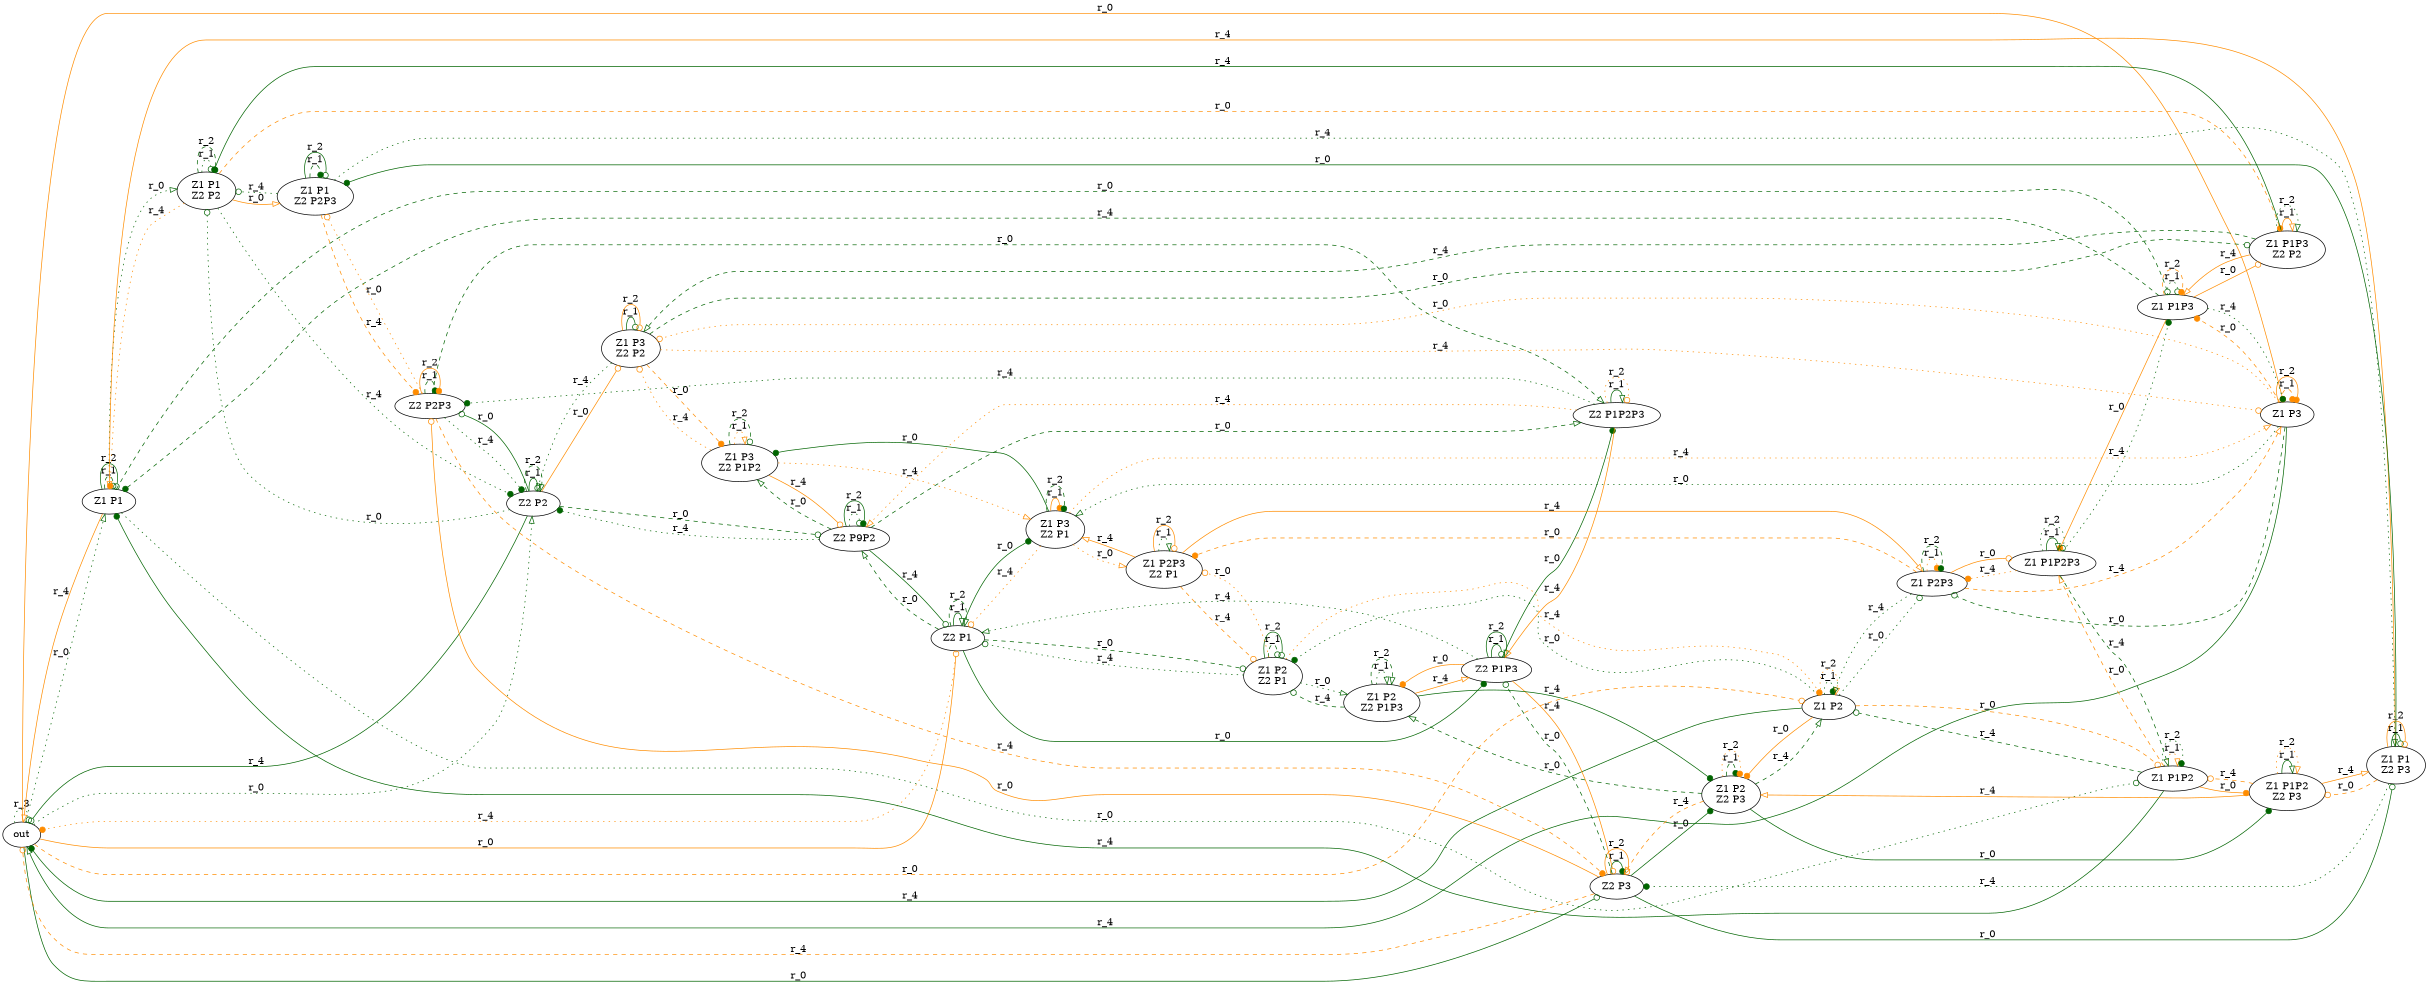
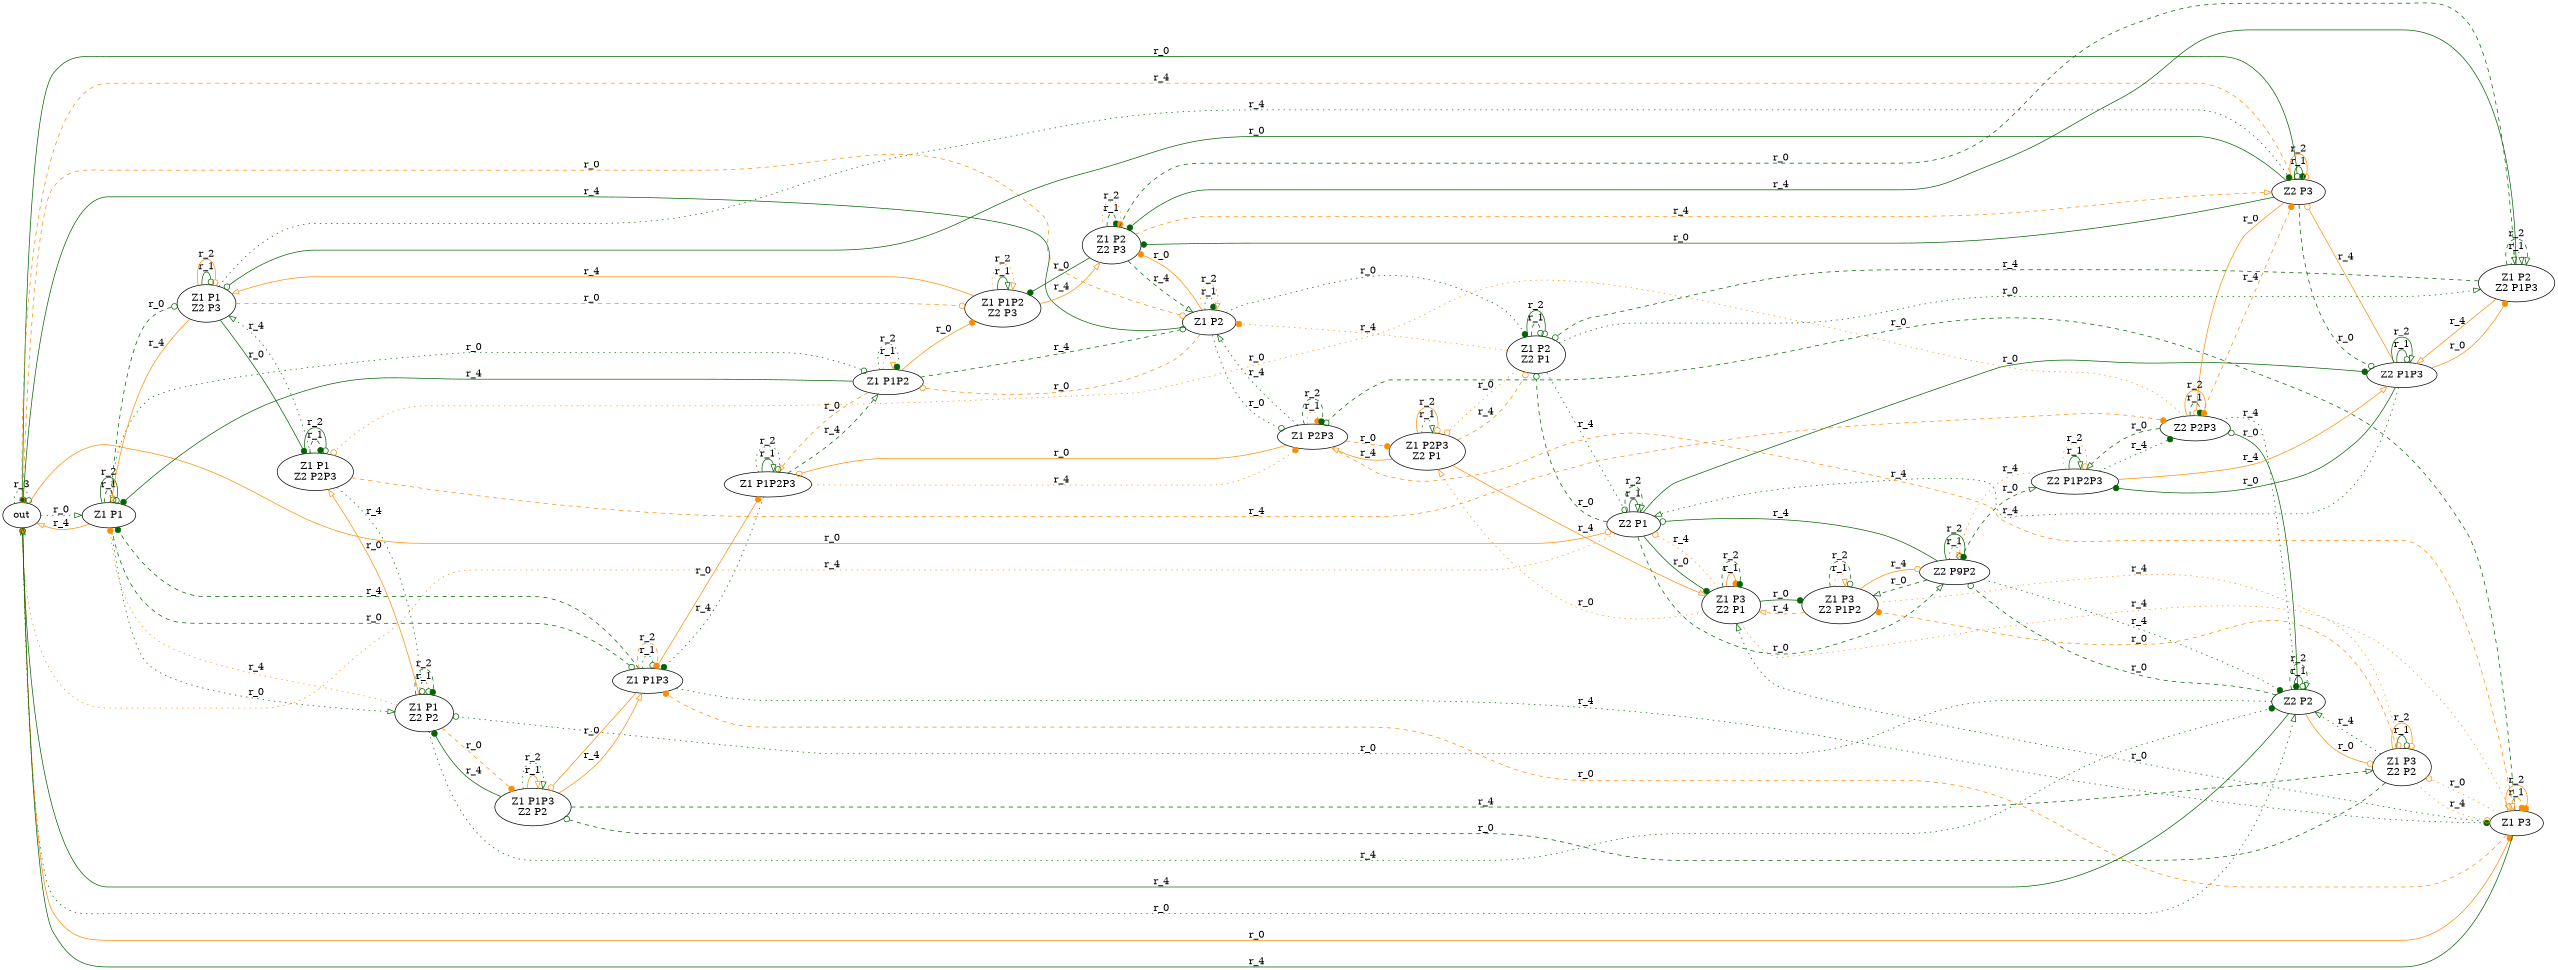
none -> (123, 396)
(904, 477) -> (1785, 614)
(2233, 780) -> none
